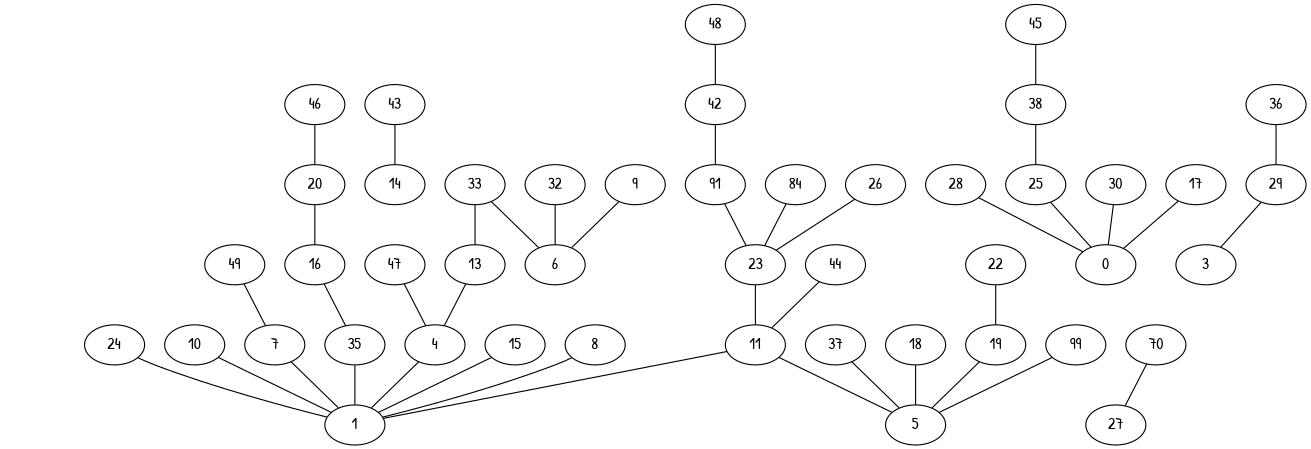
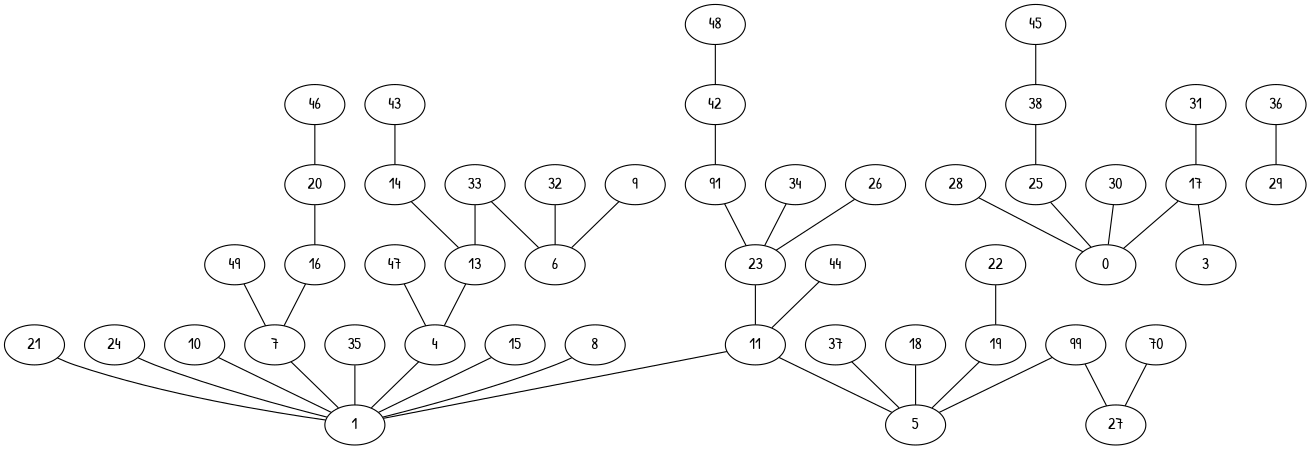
none -> (1196, 105)
(795, 185) -> (795, 185)
none -> (435, 225)
(1241, 225) -> (1201, 225)
(335, 305) -> (295, 305)
none -> (34, 345)
none -> (1096, 385)
